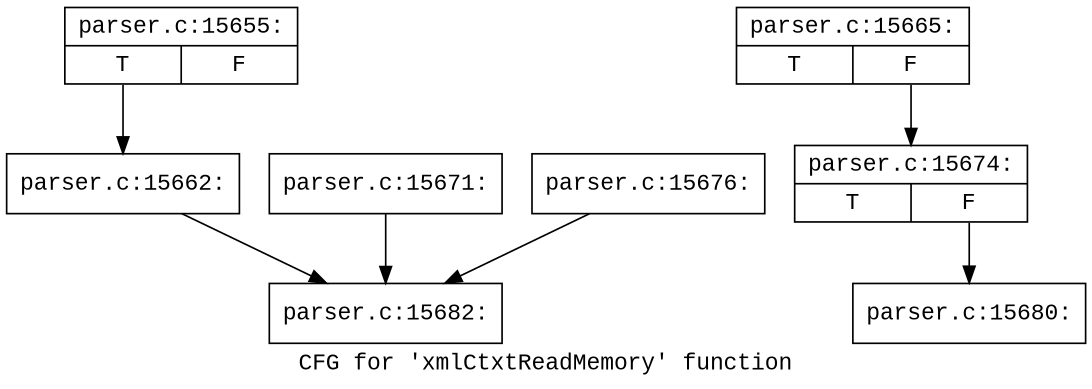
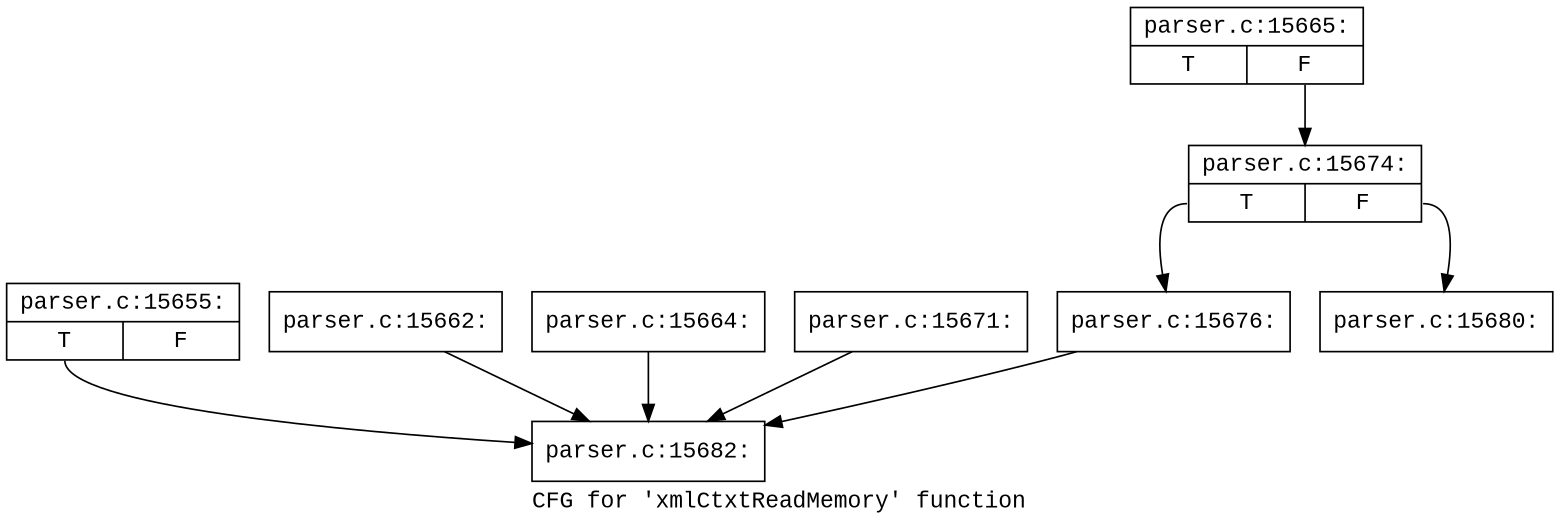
(123, 111) -> (283, 422)
none -> (1161, 232)
none -> (648, 322)
